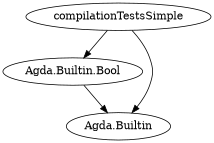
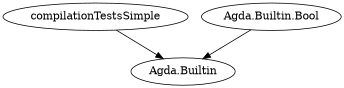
(98, 41) -> none
